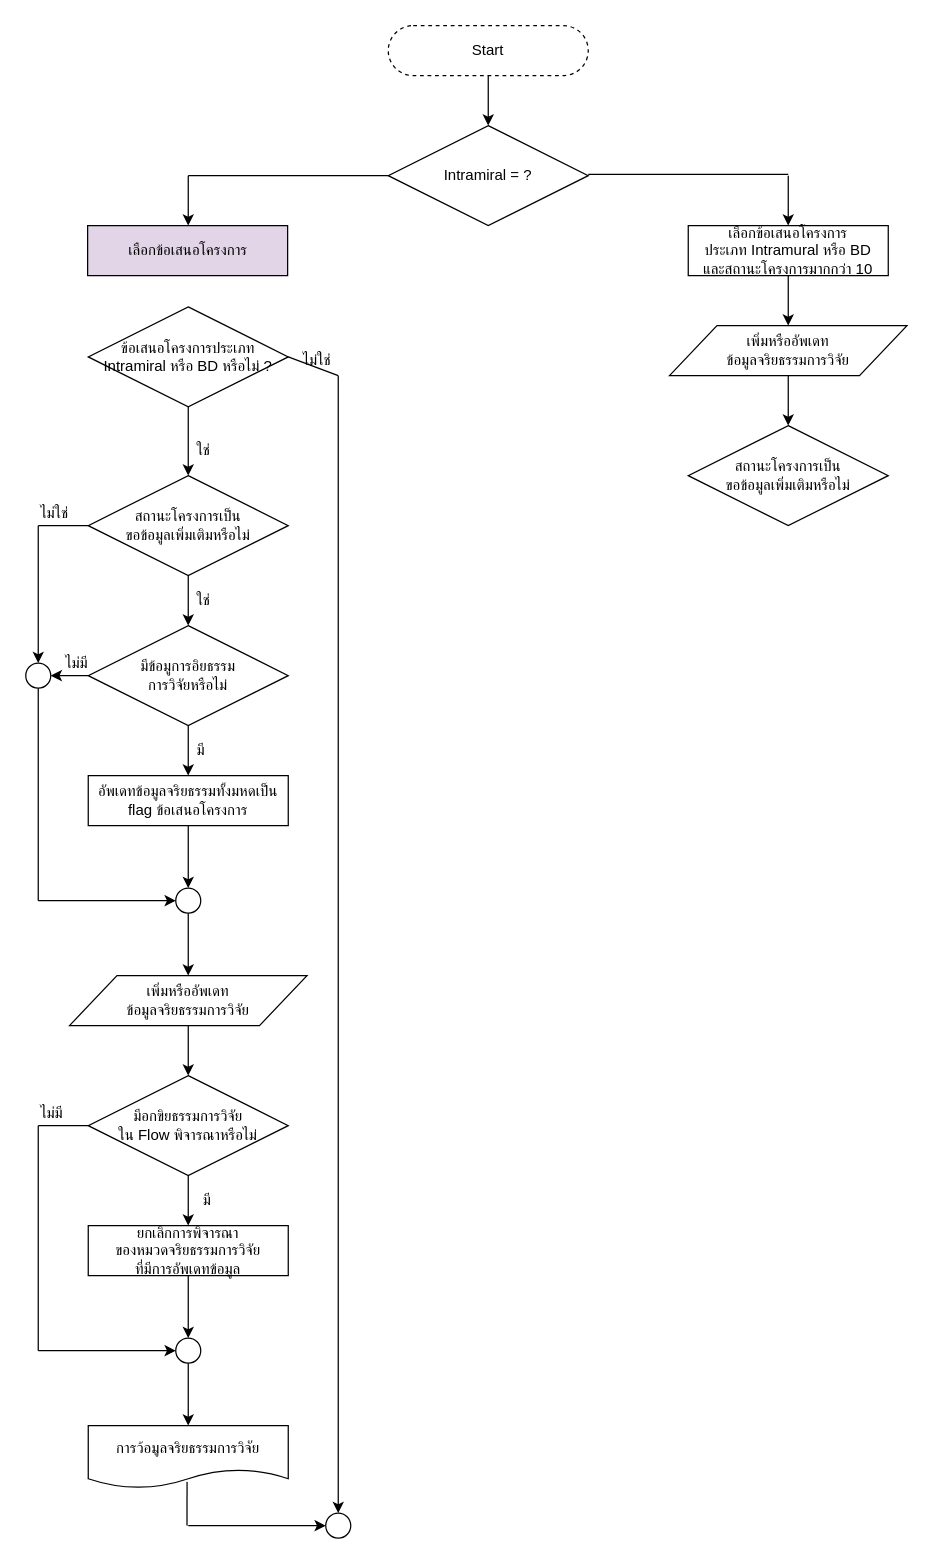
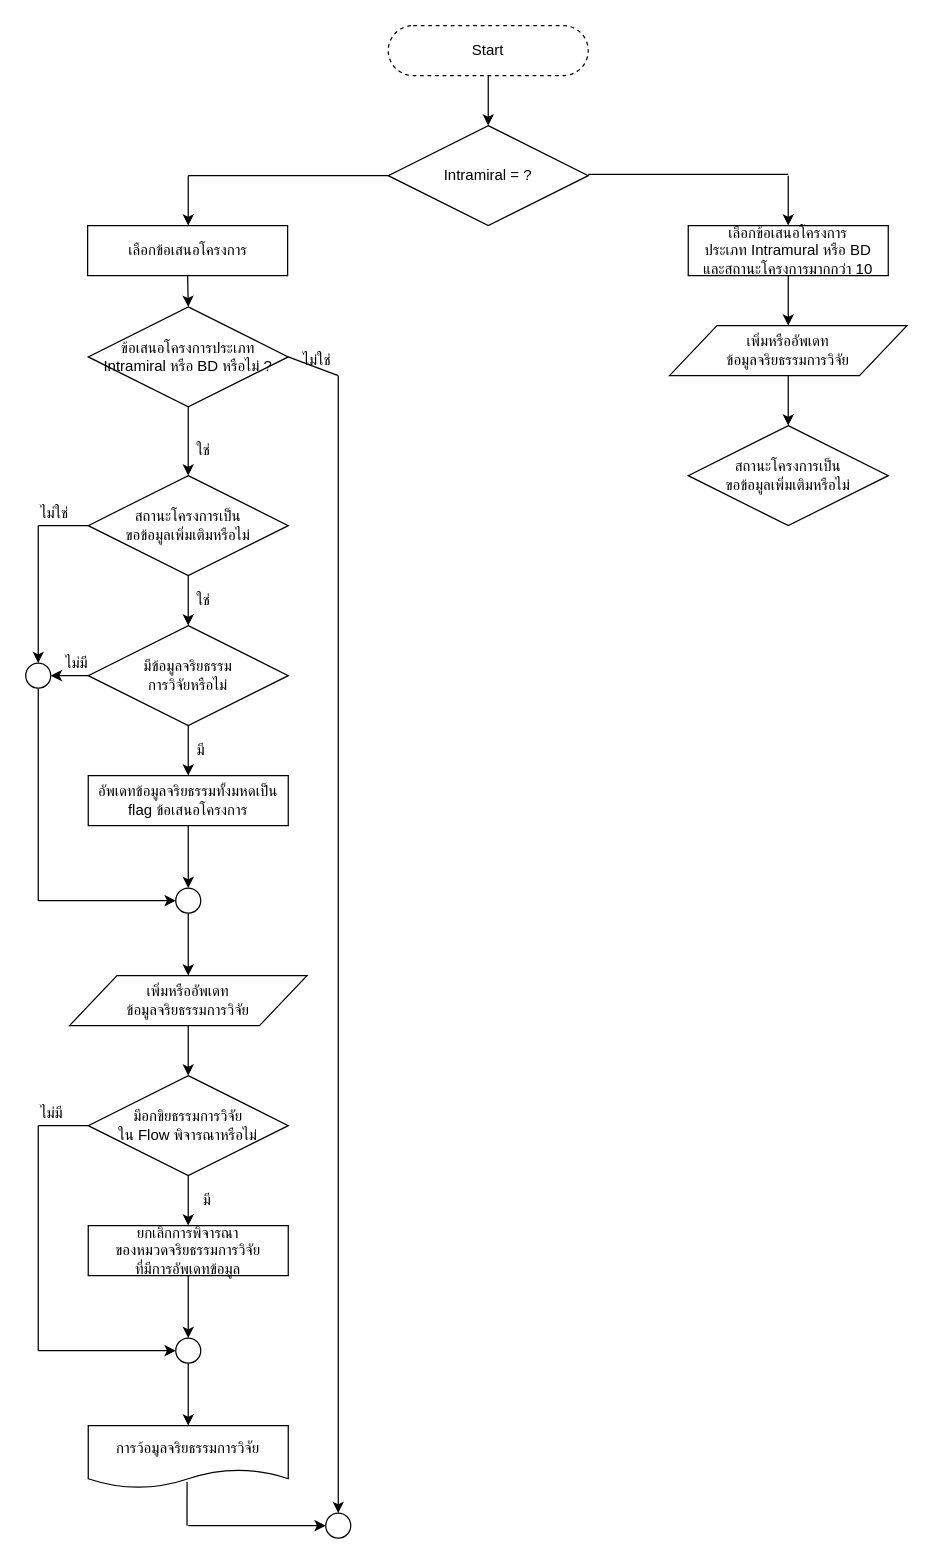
(188, 251) -> (188, 251)
none -> (188, 287)
(188, 676) -> (188, 676)
